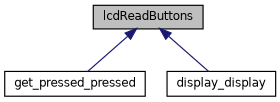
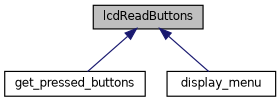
(75, 84) -> (75, 84)
(221, 84) -> (221, 84)
